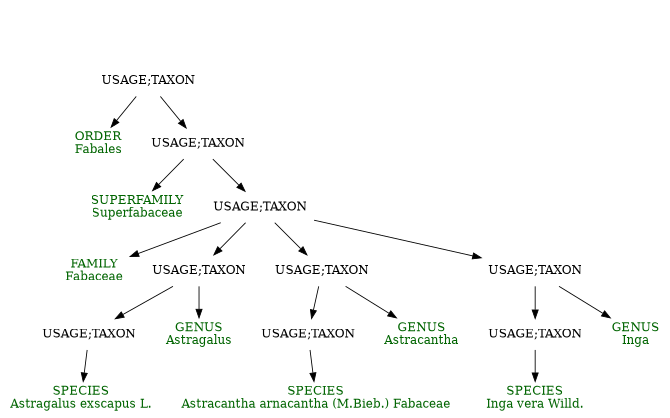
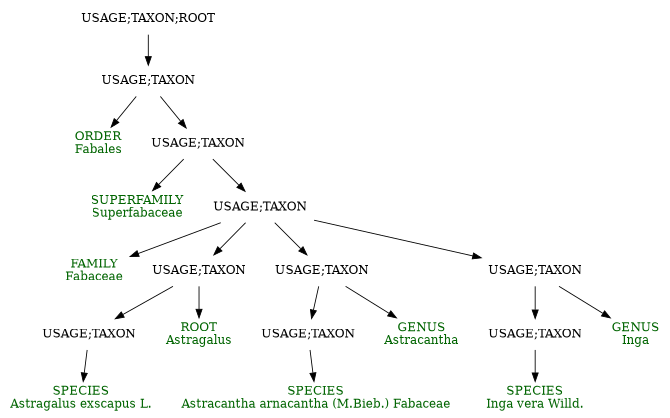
none -> (148, 19)
(199, 334) -> (199, 334)
